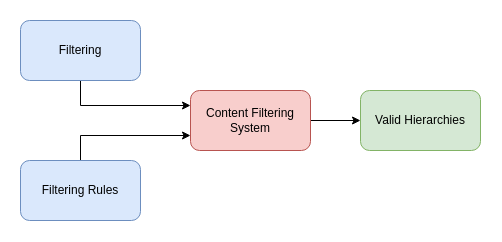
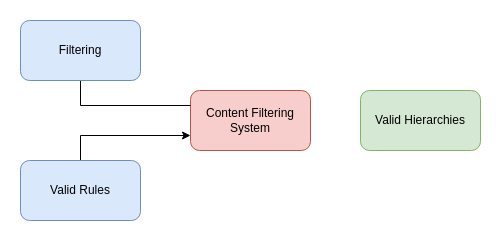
(182, 106) -> (184, 106)
(332, 121) -> none
(81, 191) -> (81, 191)
